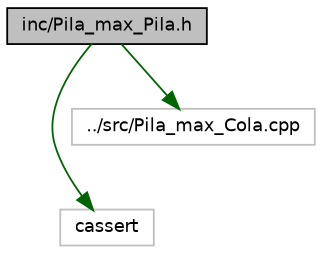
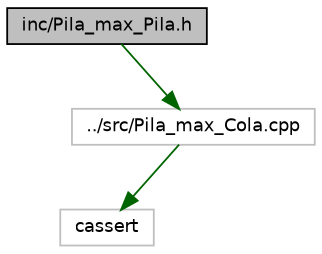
(53, 118) -> (156, 170)
